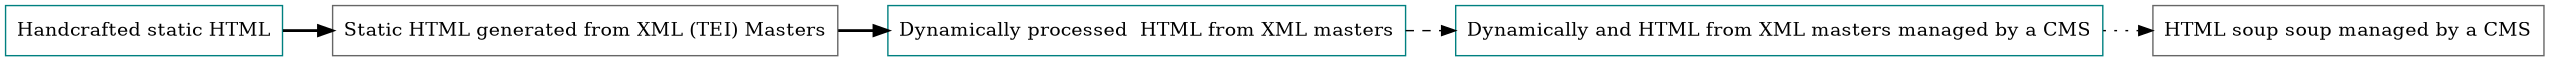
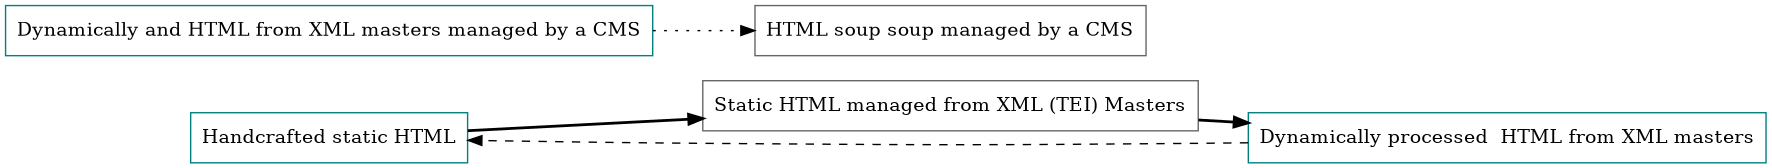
(585, 31) -> (951, 106)
(1424, 31) -> (865, 144)
